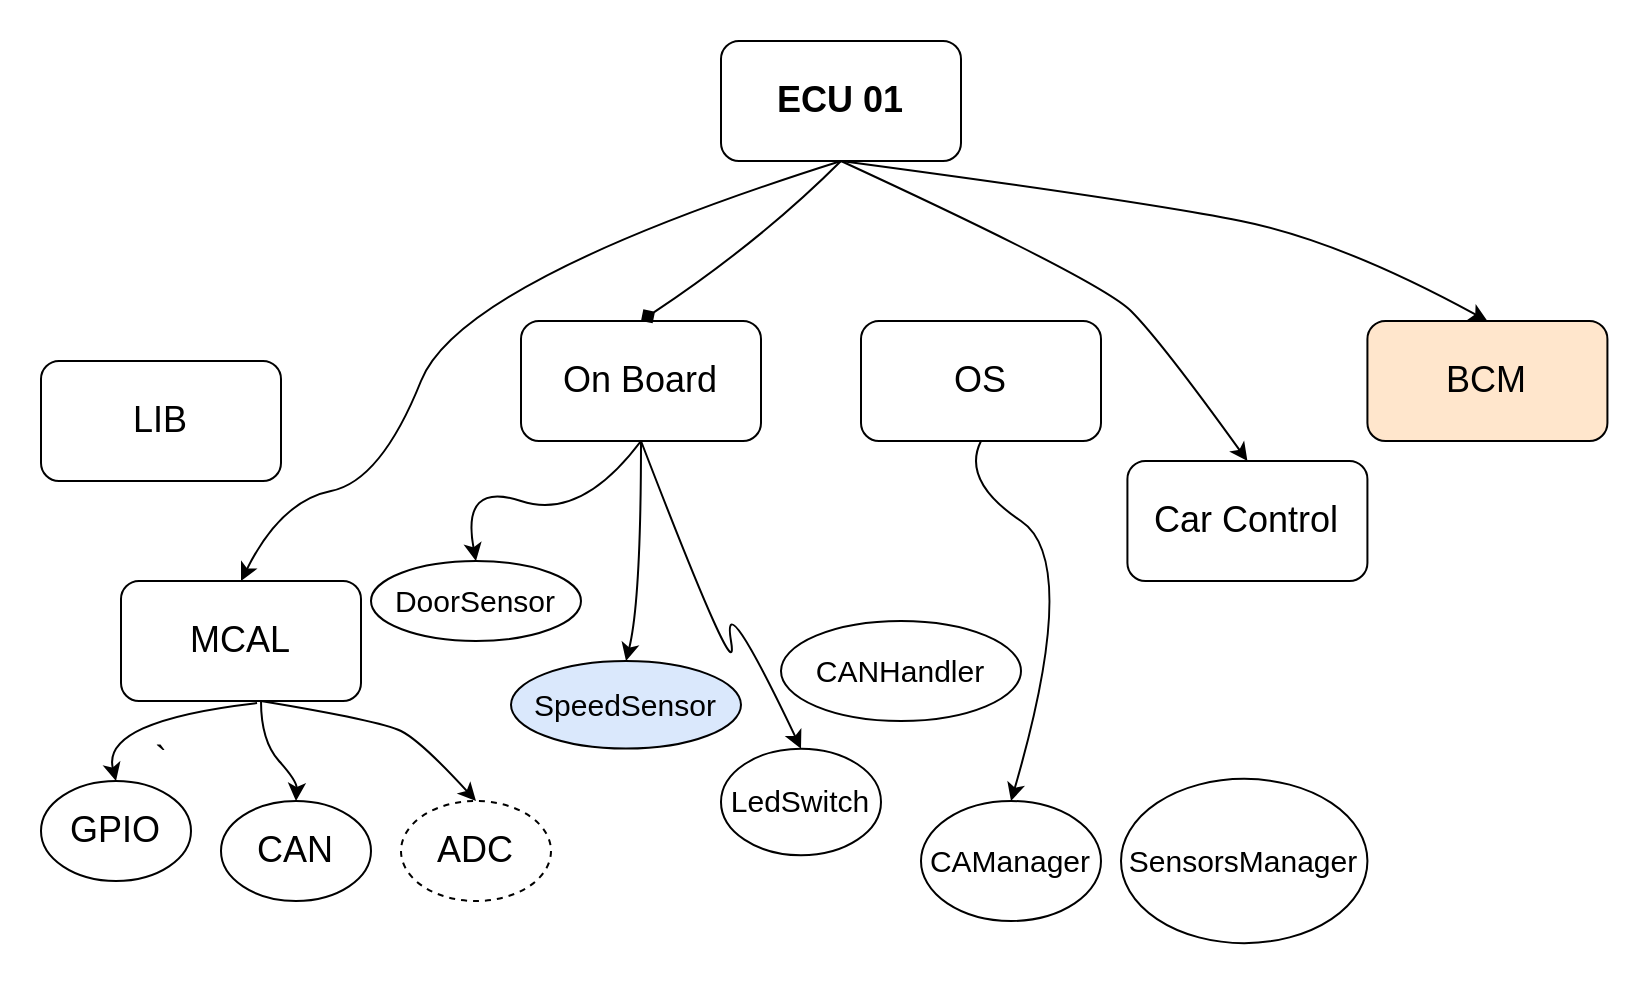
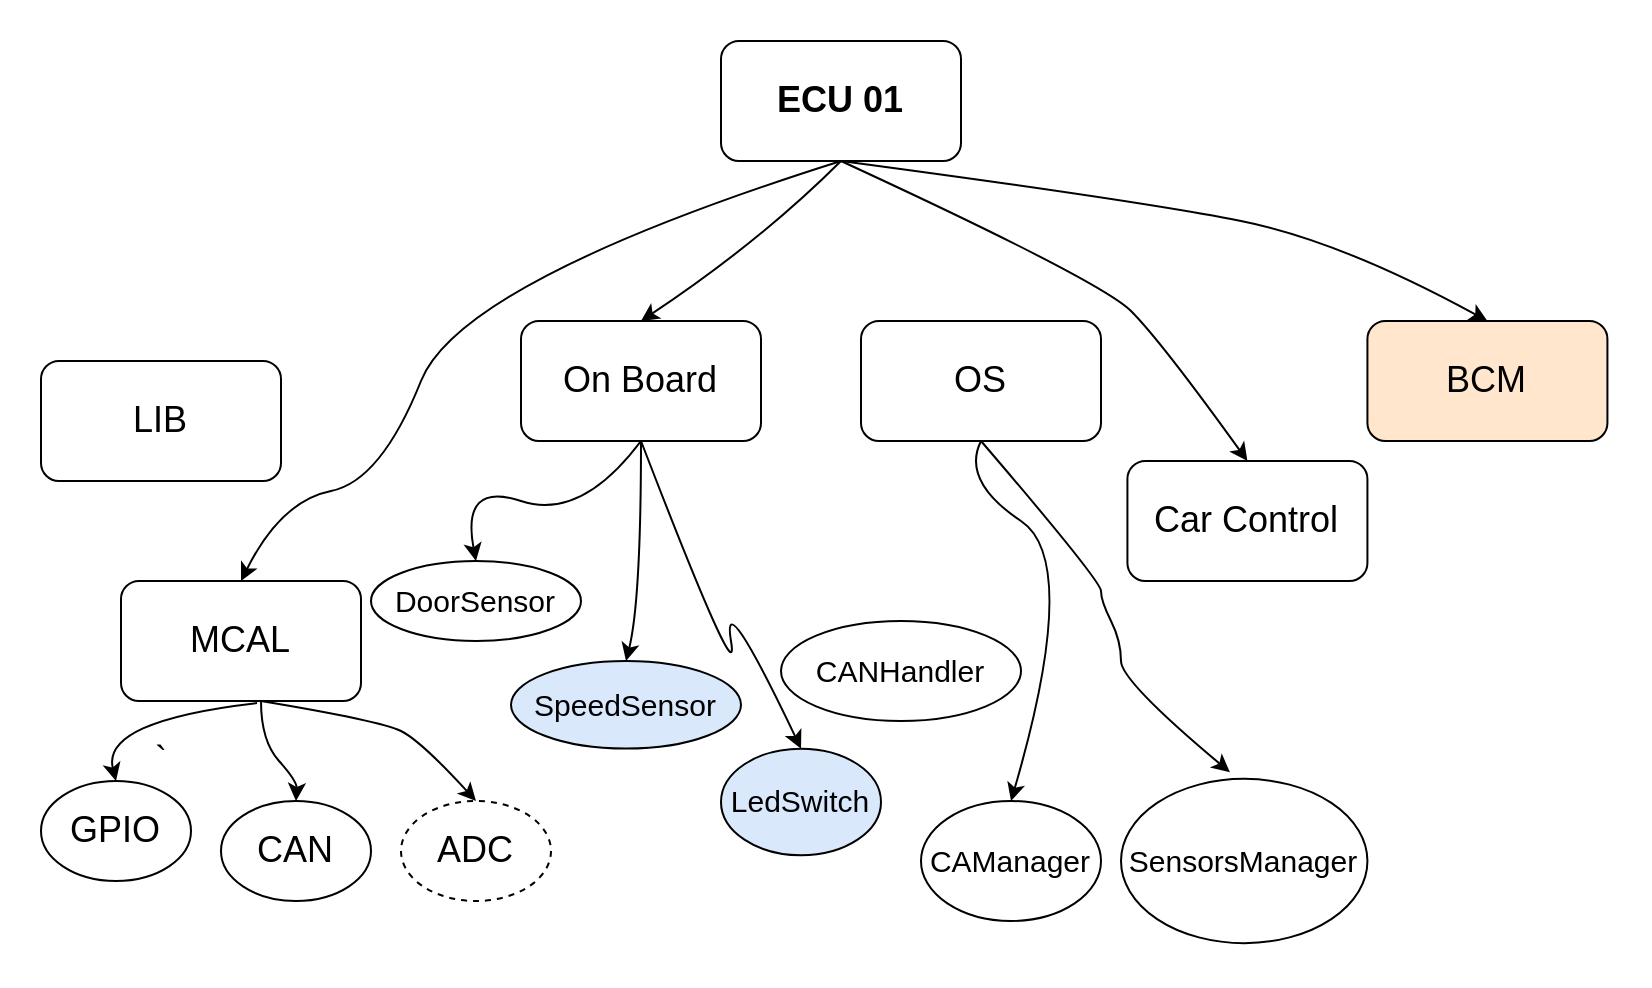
(656, 311) -> (654, 312)
none -> (1104, 605)
(801, 802) -> (801, 802)
